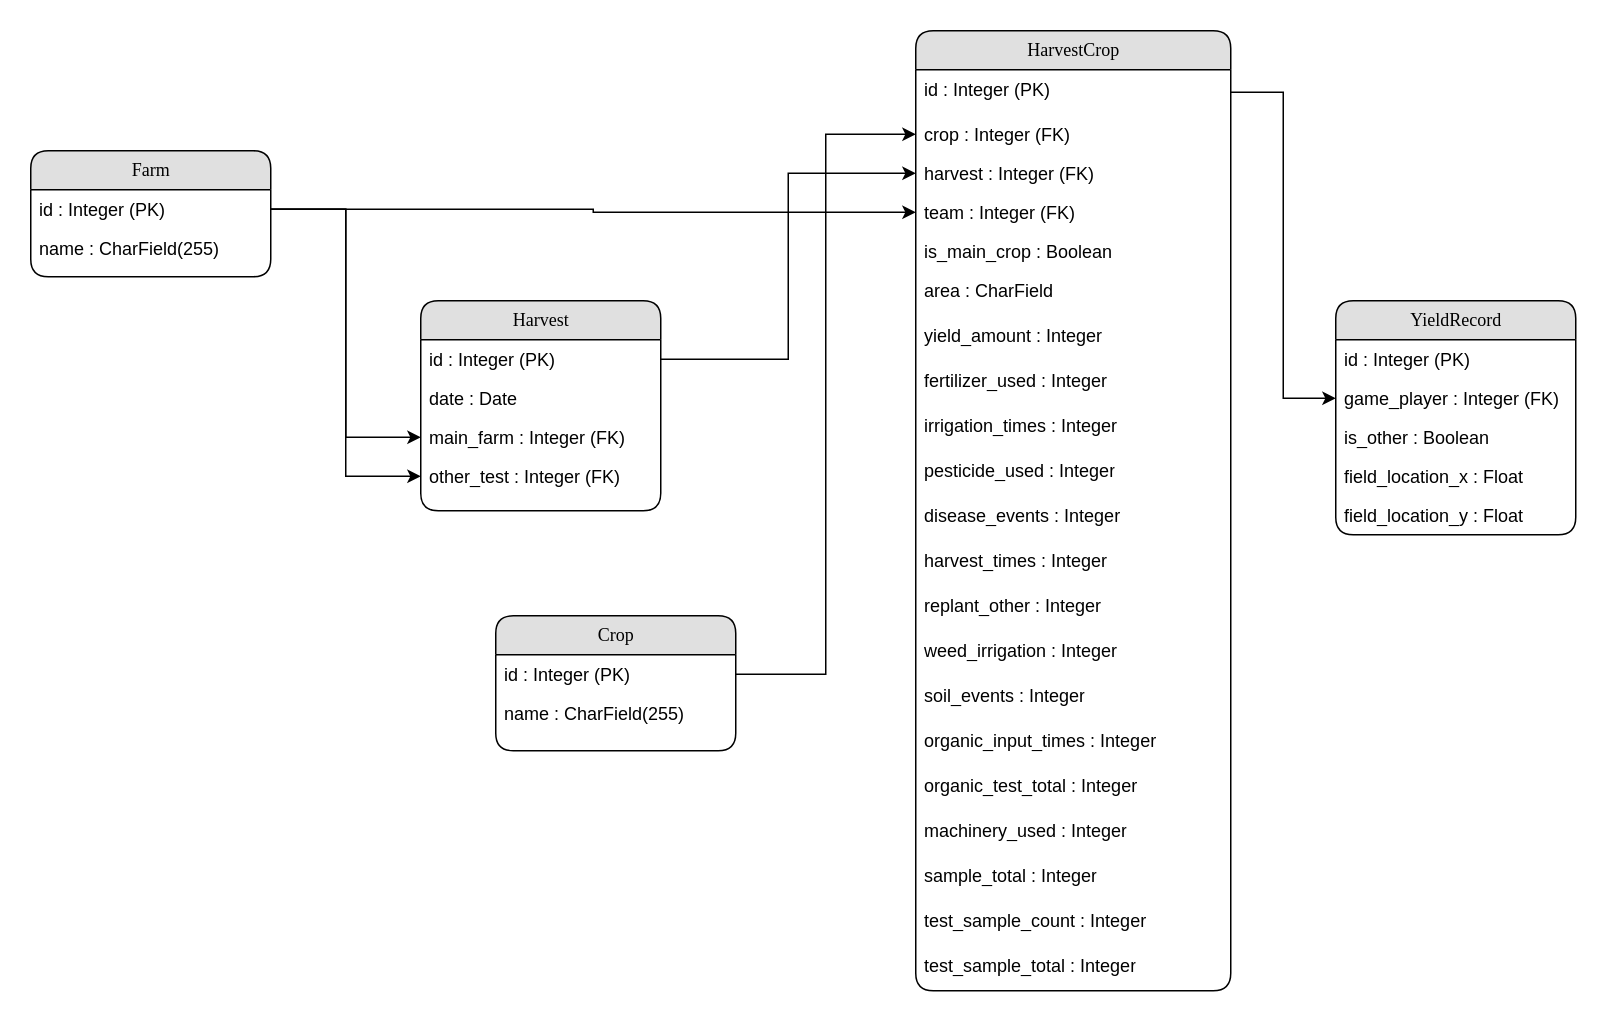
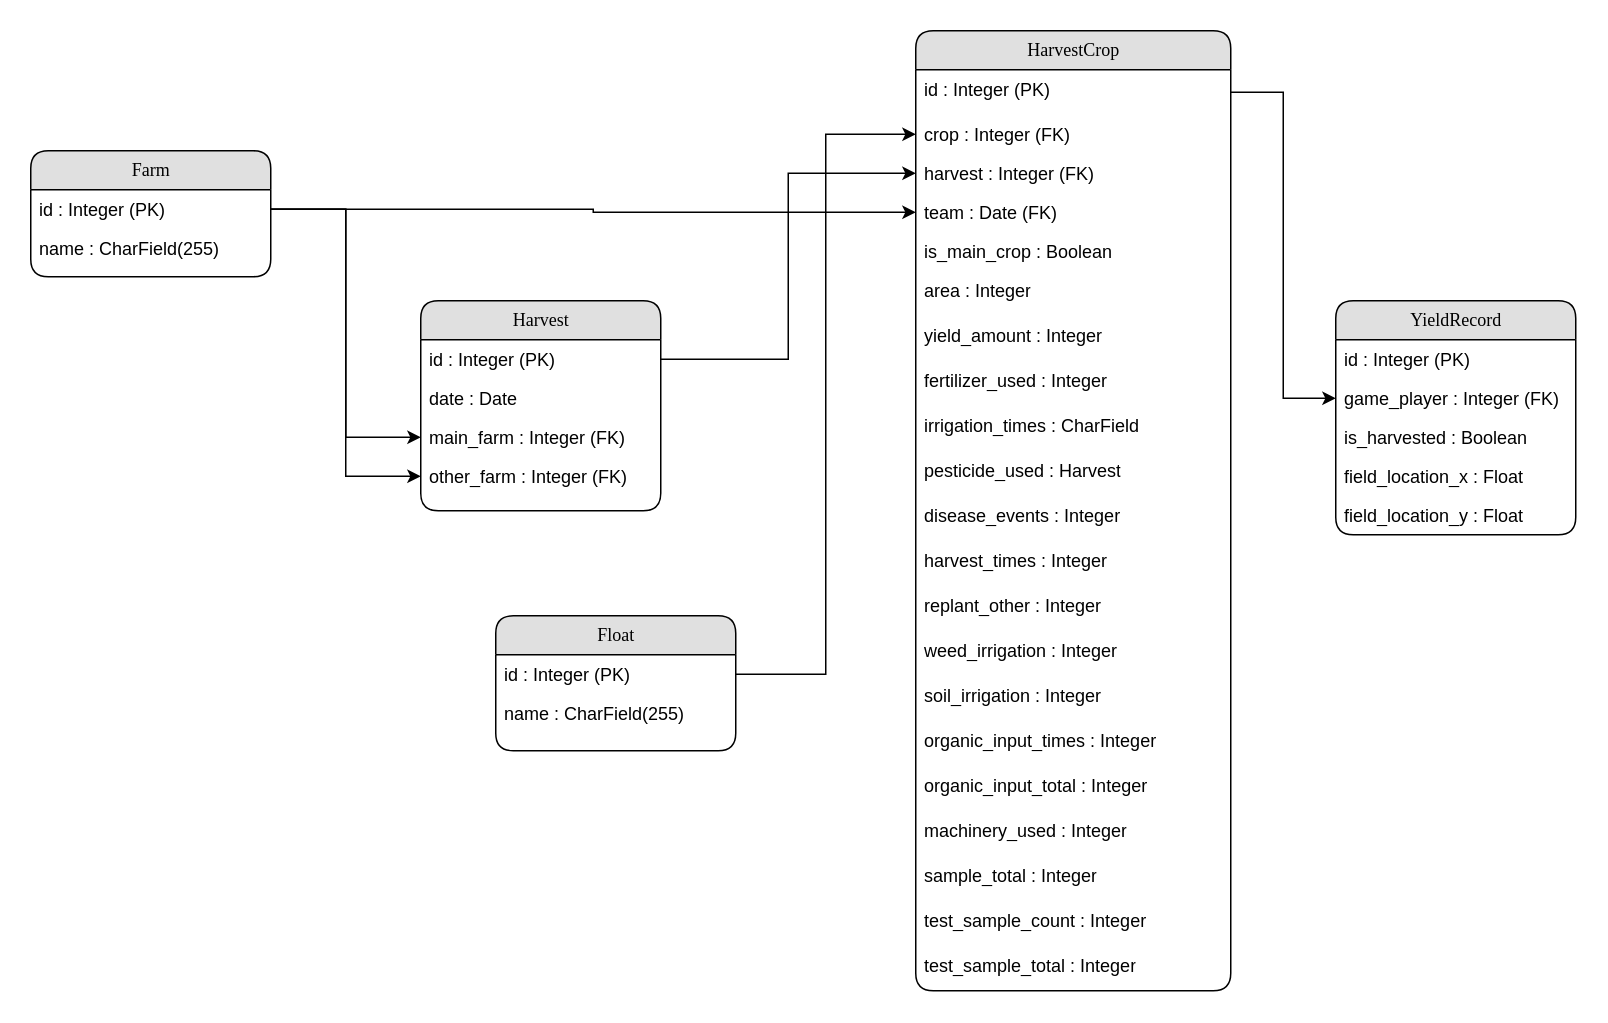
(1013, 214) -> (998, 214)
(994, 292) -> (988, 292)
(1039, 427) -> (1045, 427)
(1435, 439) -> (1455, 439)
(1034, 472) -> (1034, 472)
(542, 489) -> (542, 489)
(617, 635) -> (617, 635)
(1019, 697) -> (1032, 697)
(1054, 787) -> (1057, 787)
